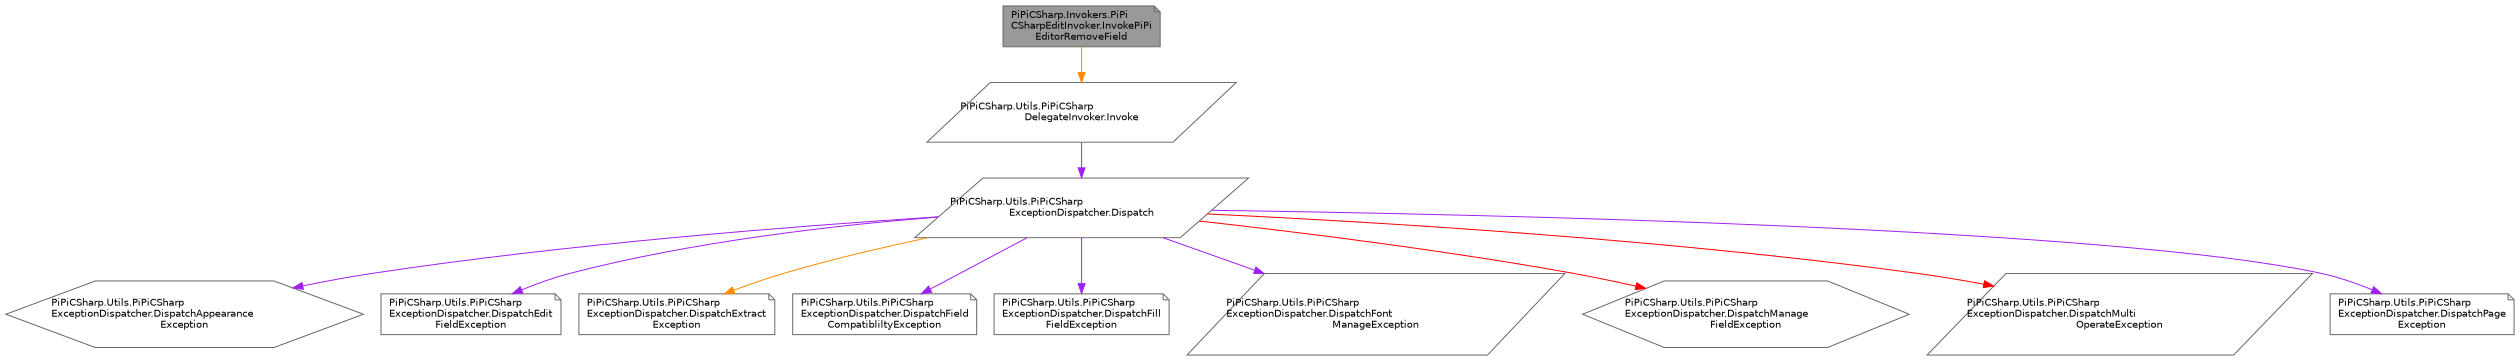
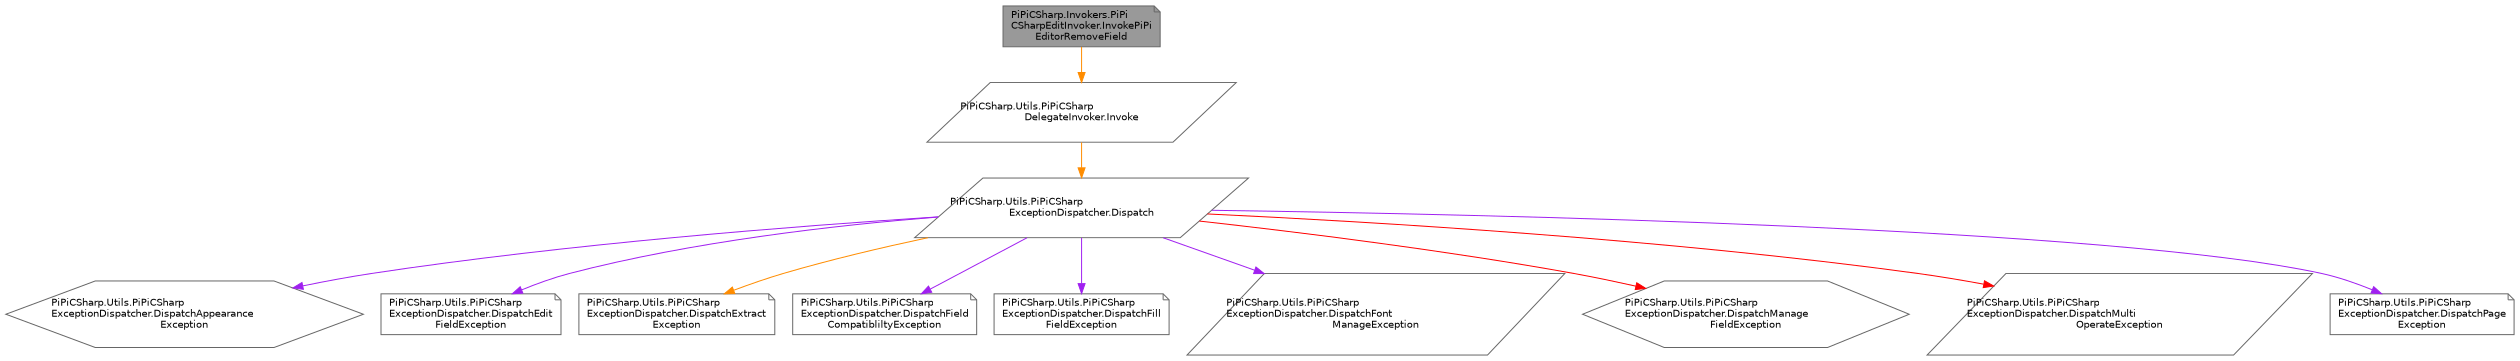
(1082, 155) -> (1082, 155)
